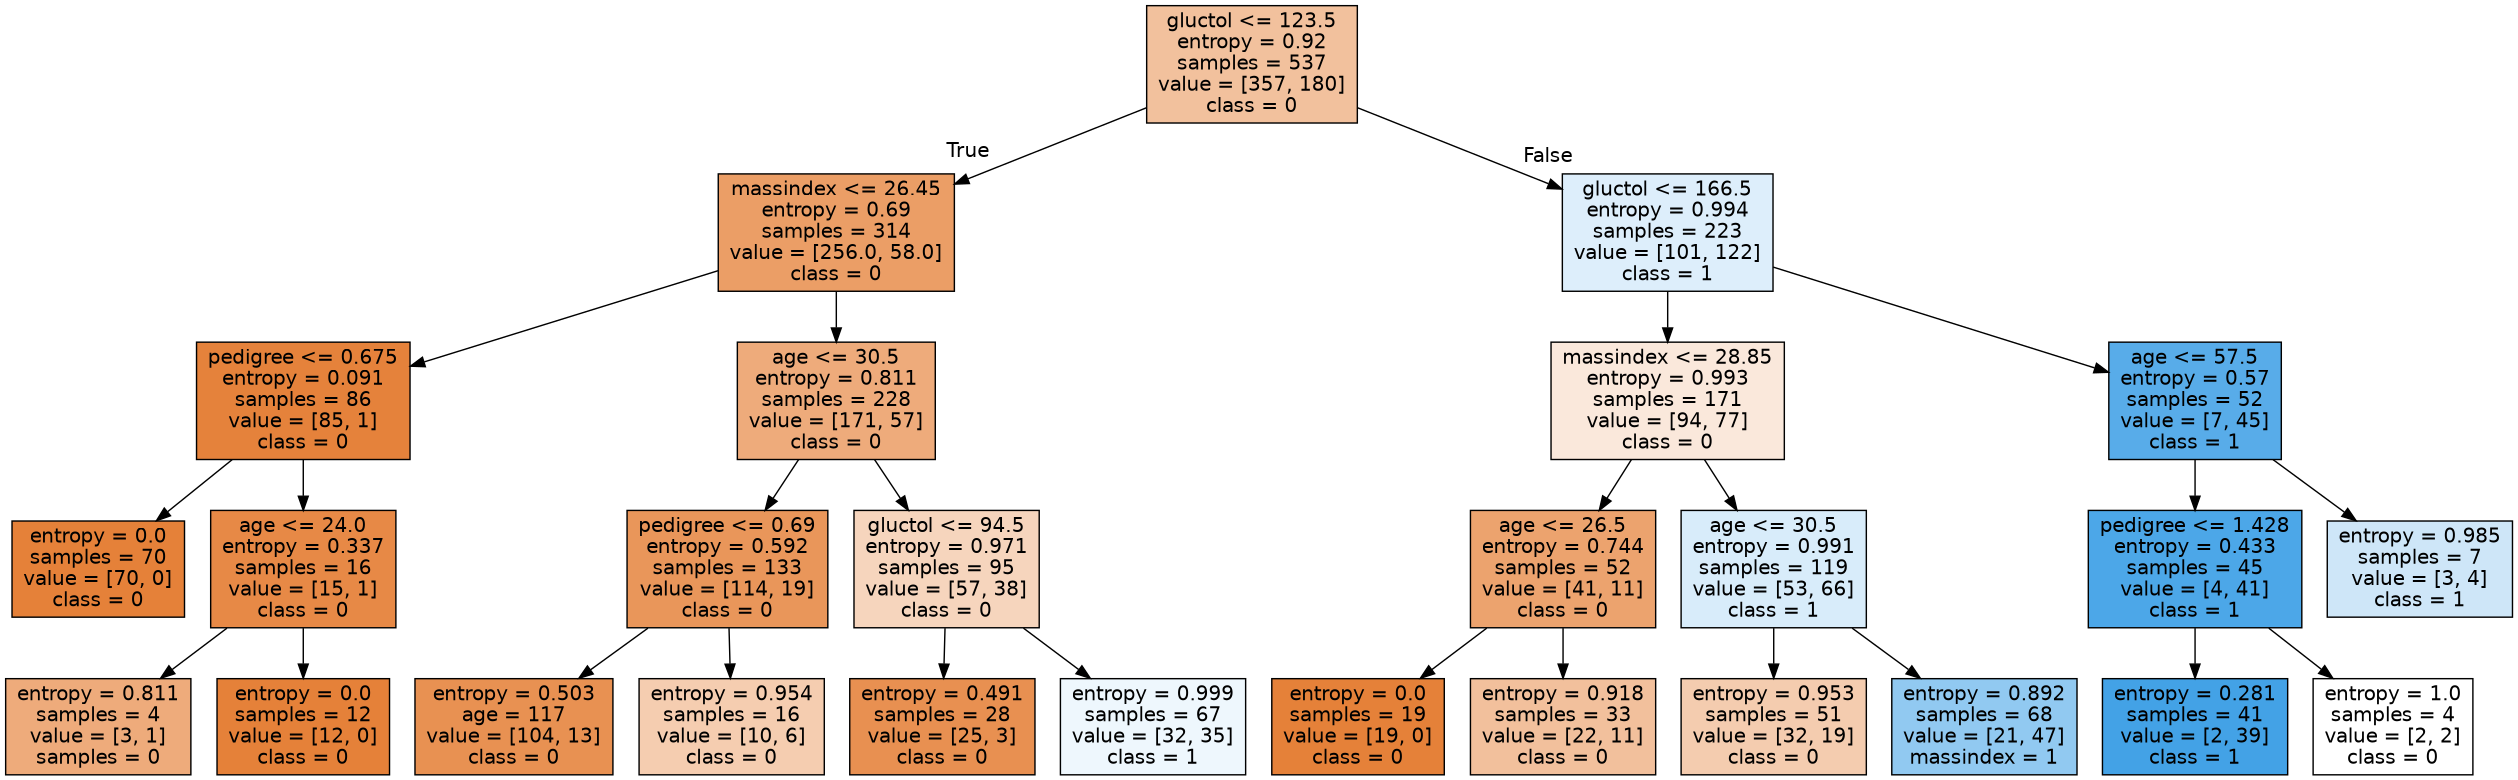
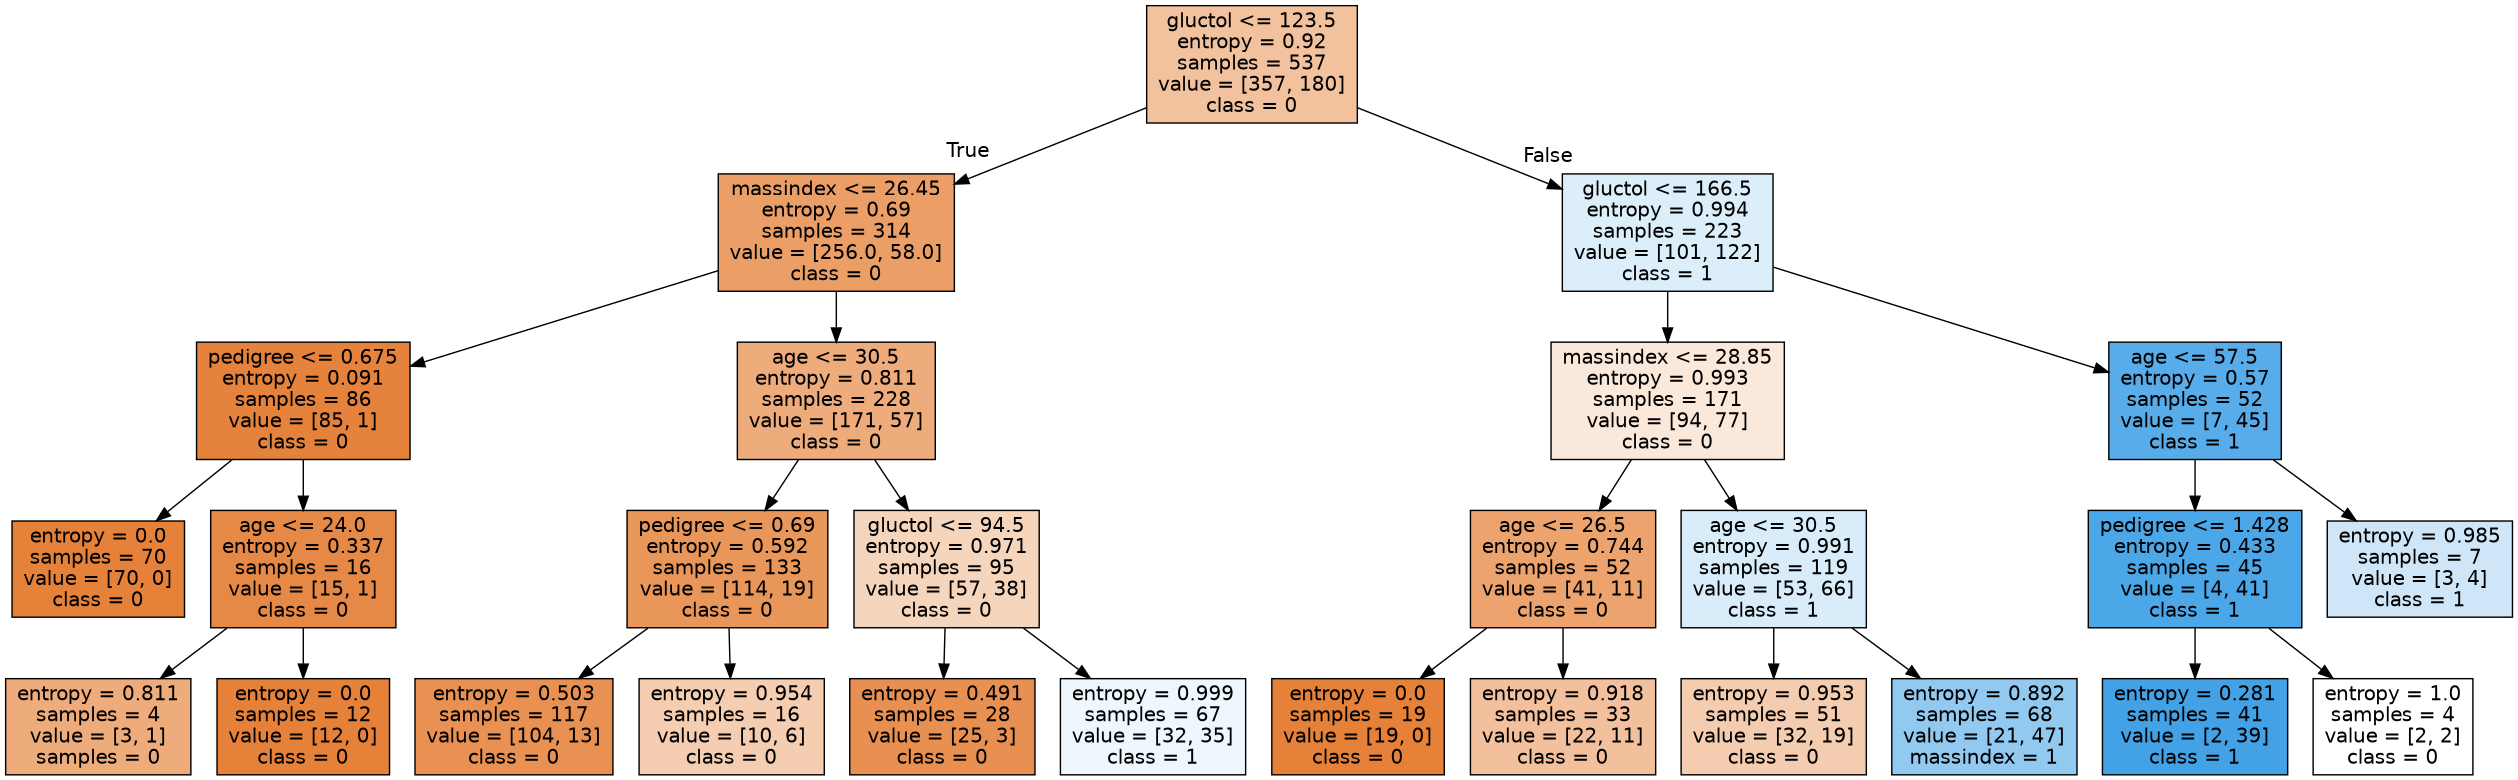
(514, 727) -> (514, 727)
